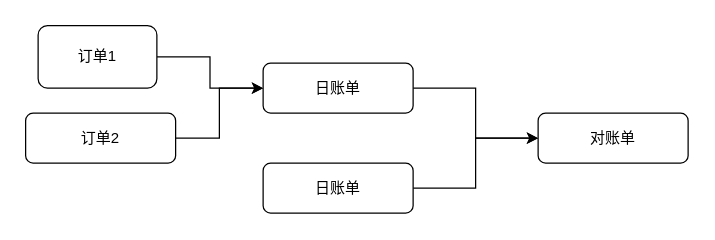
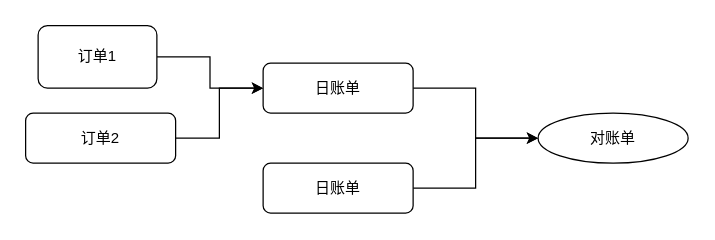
(613, 138) -> (613, 138)
